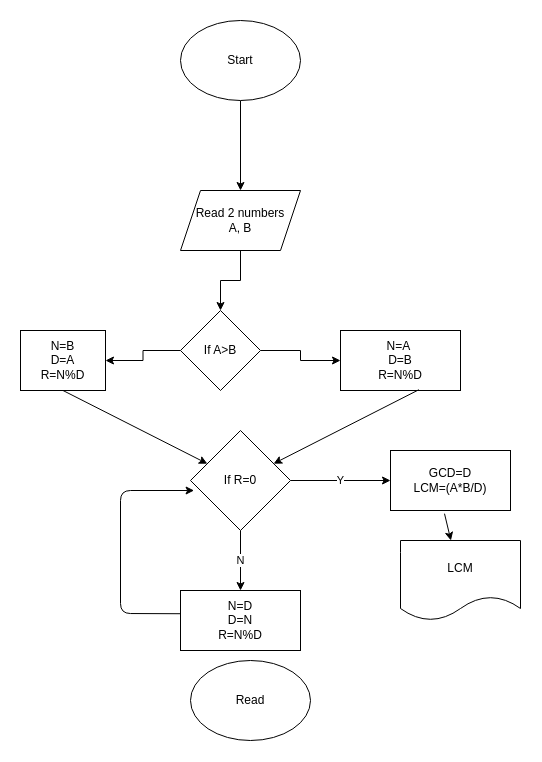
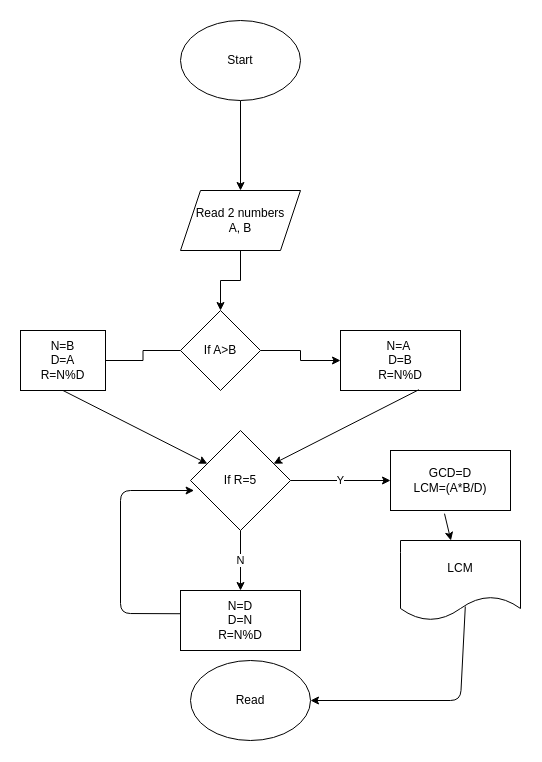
(113, 361) -> (110, 361)
(241, 481) -> (241, 481)
none -> (431, 701)
